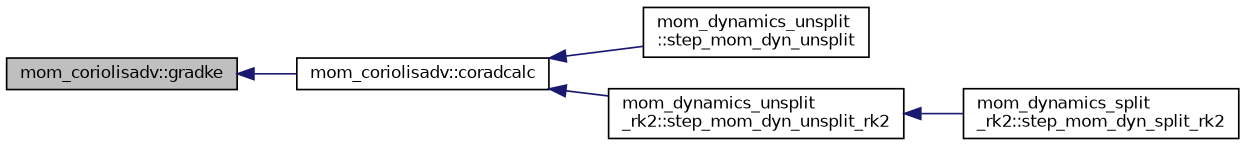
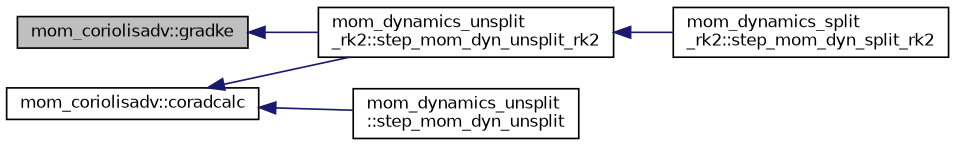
(275, 74) -> (292, 32)
